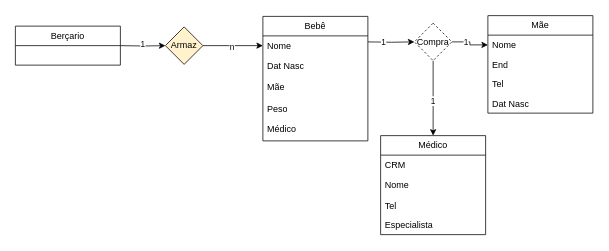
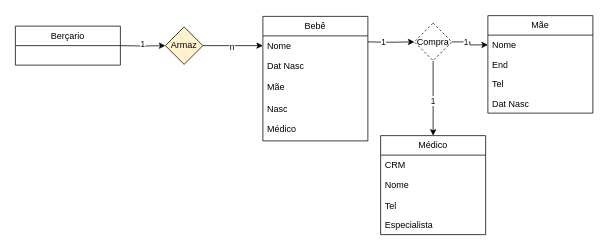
(277, 109) -> (277, 109)
